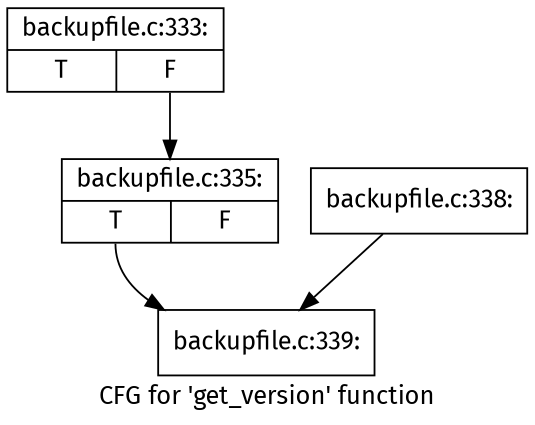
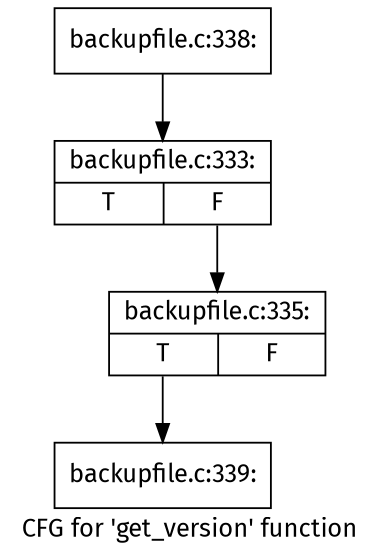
(349, 266) -> (163, 98)
